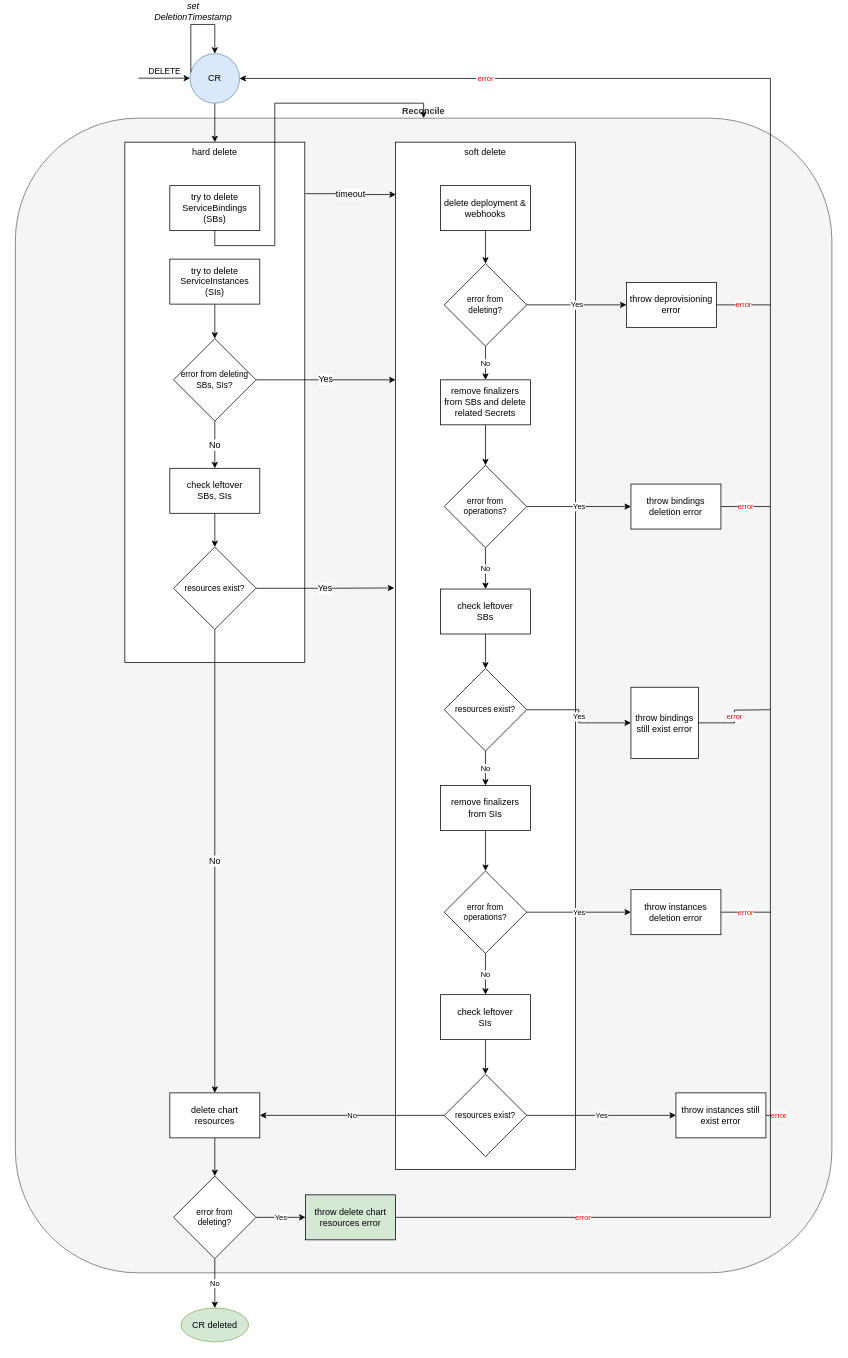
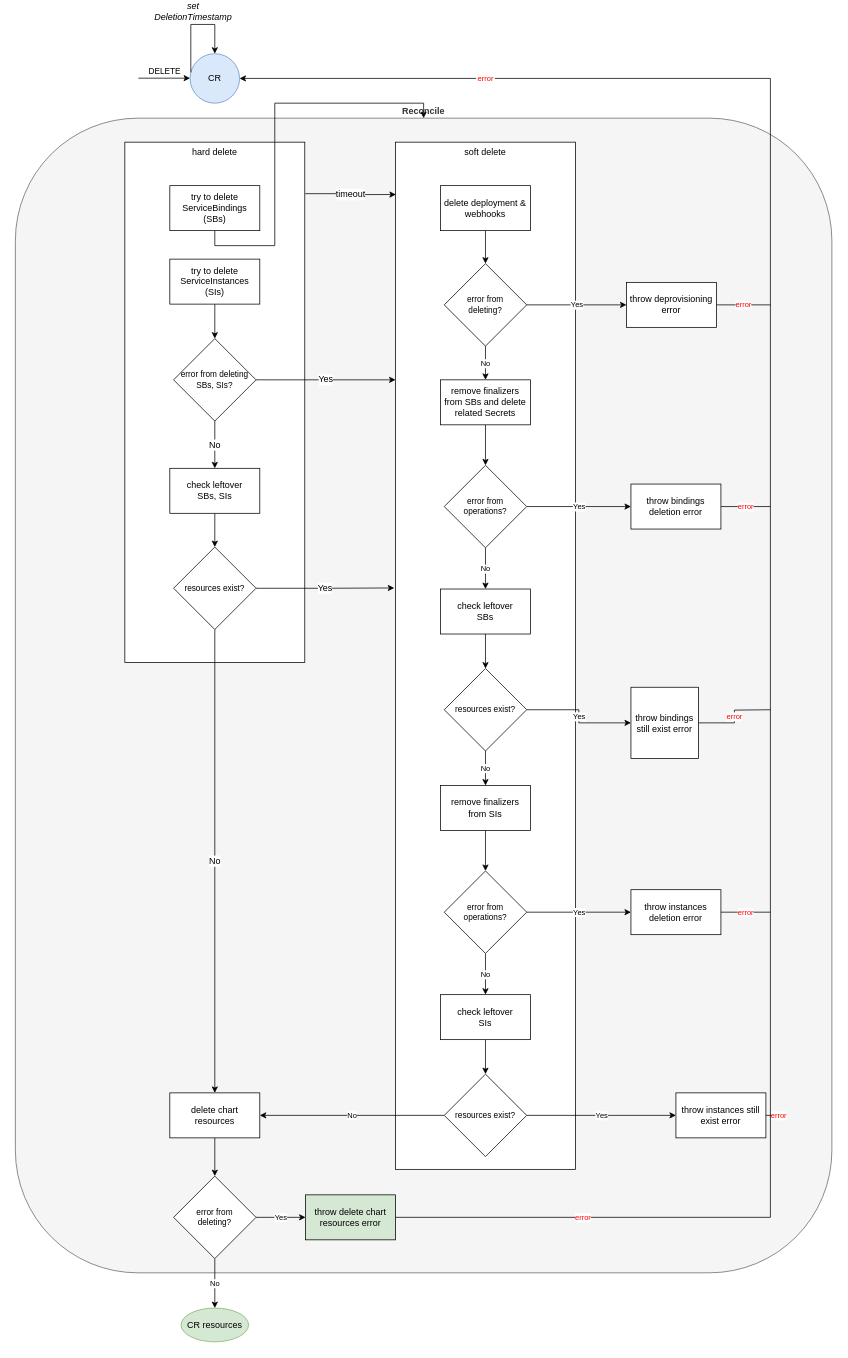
(215, 120) -> none
(215, 1326) -> (215, 1326)
